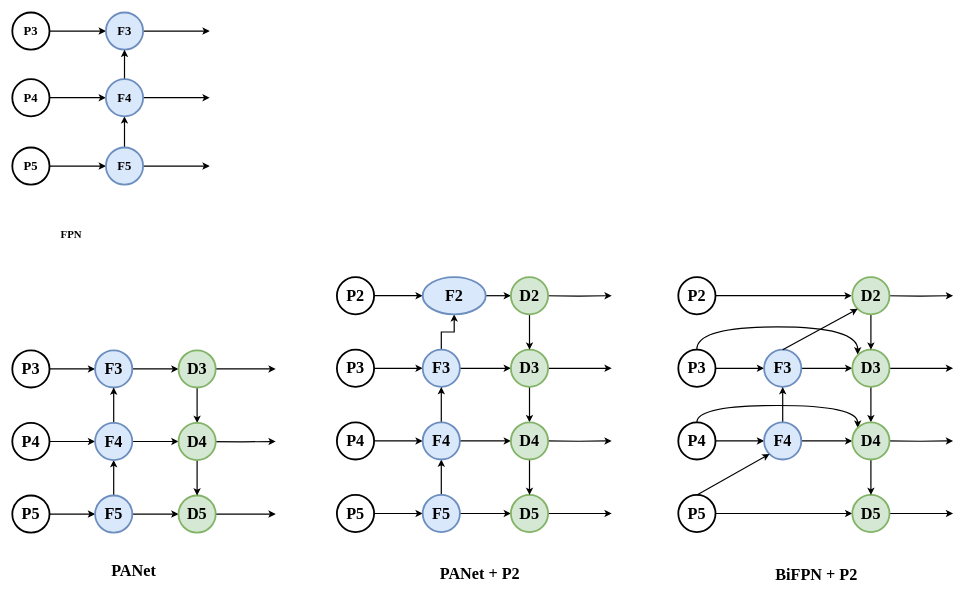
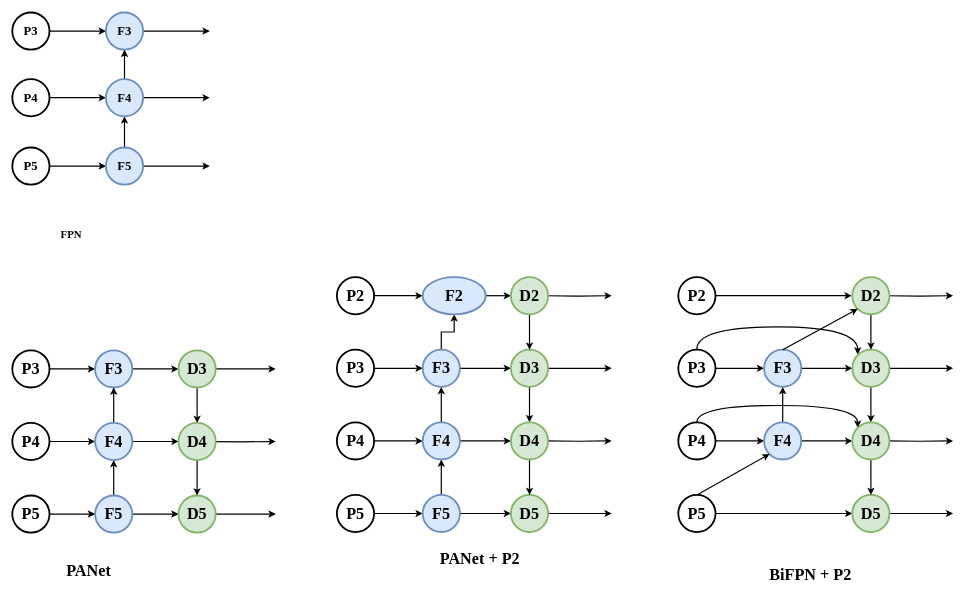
(134, 570) -> (89, 570)
(479, 574) -> (479, 559)
(816, 575) -> (810, 575)
